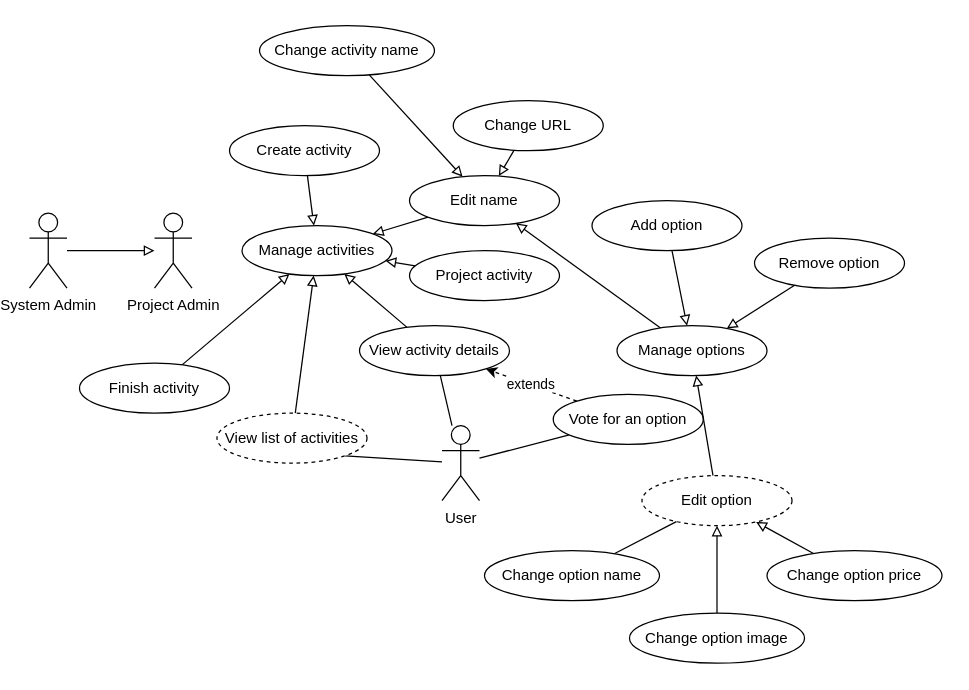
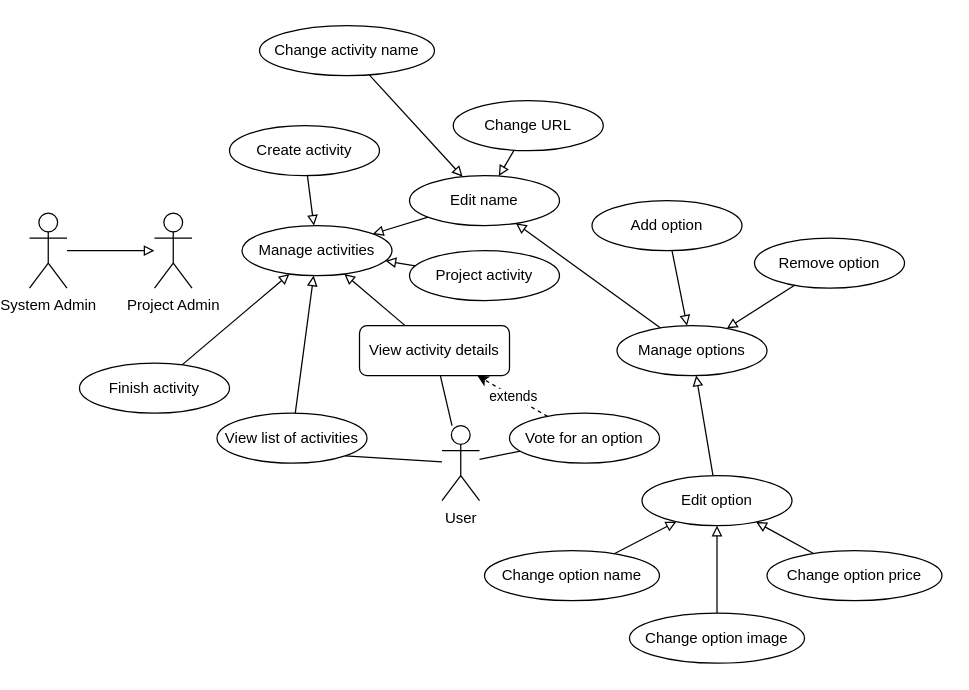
(434, 351) -> (434, 351)
(628, 419) -> (584, 438)
(292, 438) -> (292, 438)
(717, 501) -> (717, 501)
(670, 525) -> (665, 527)
